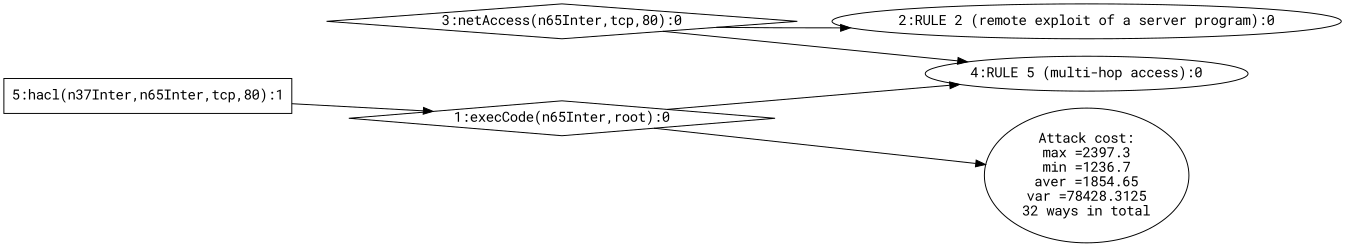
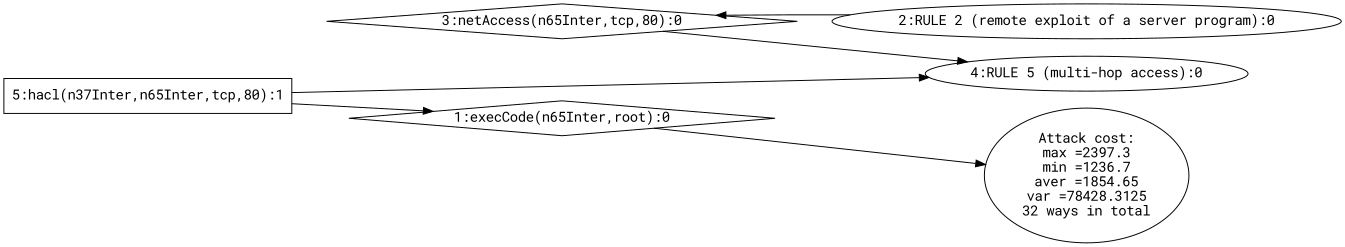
(778, 28) -> (788, 15)
(808, 97) -> (606, 85)
